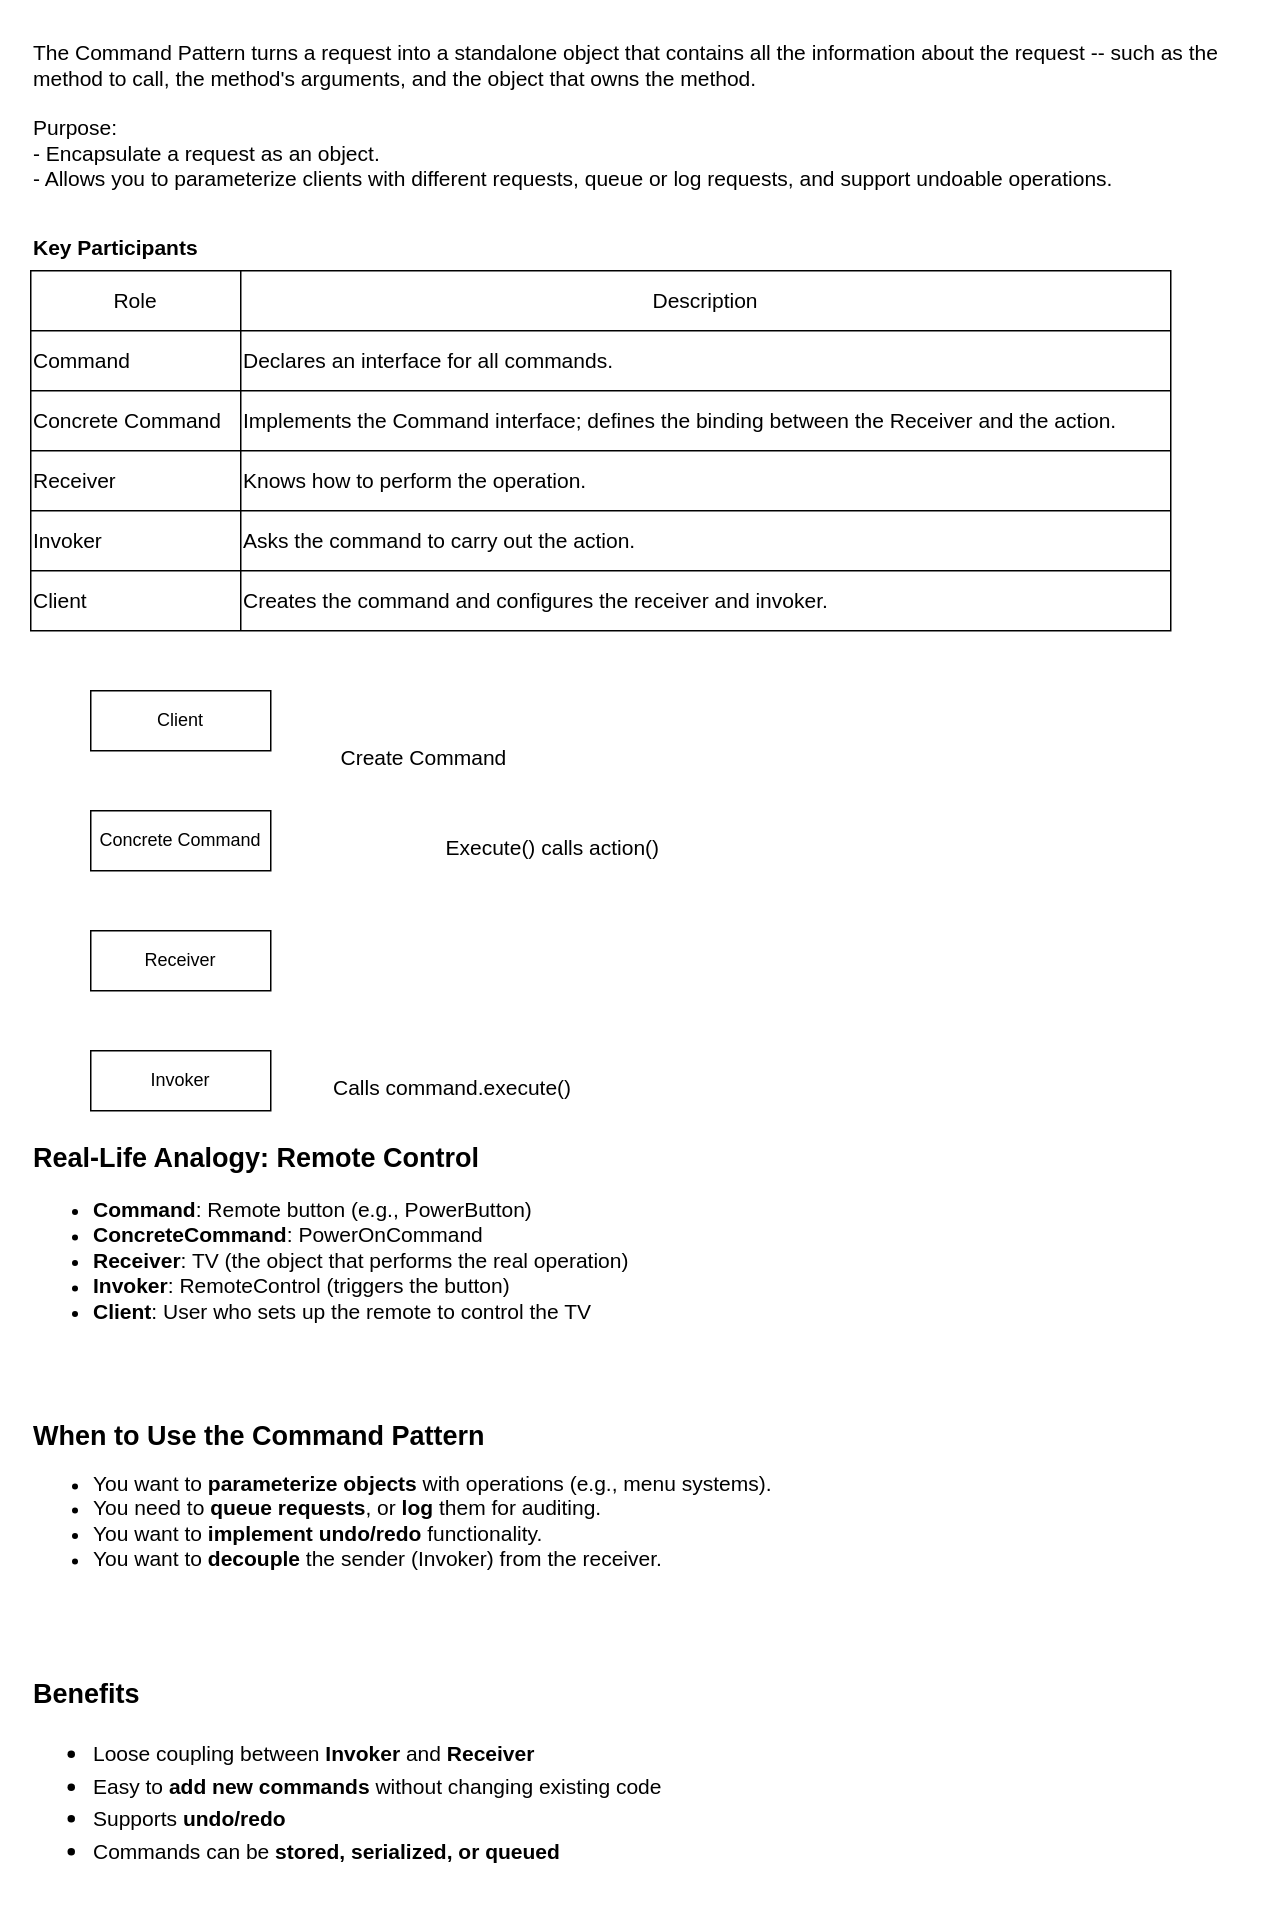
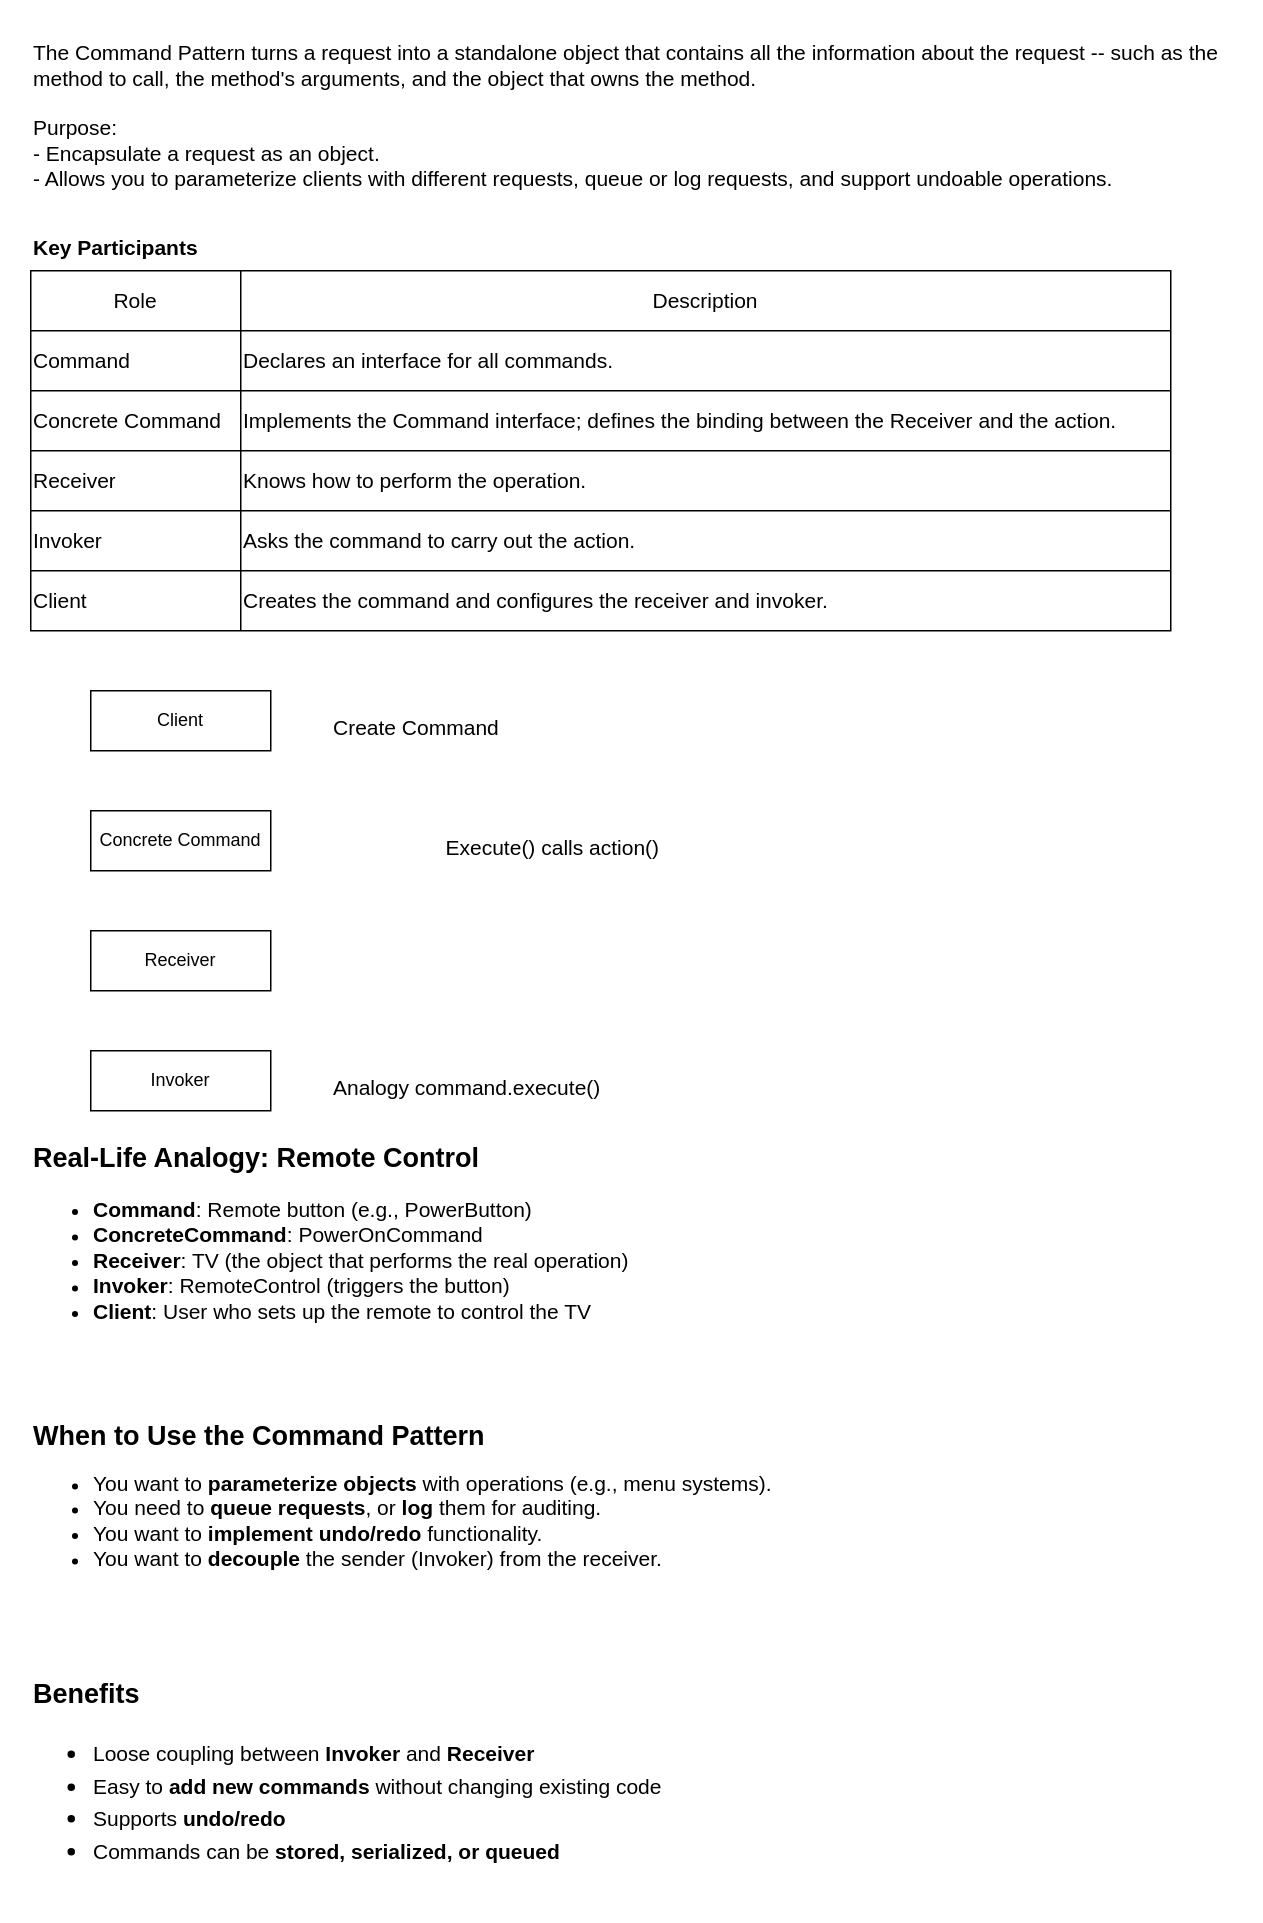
(728, 758) -> (721, 728)
(458, 1088) -> (473, 1088)
